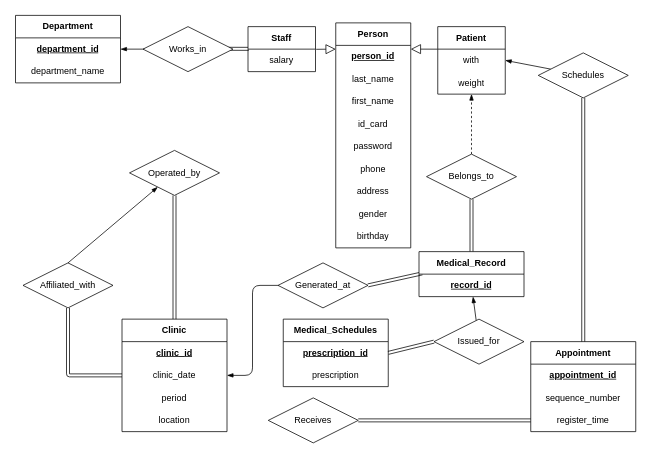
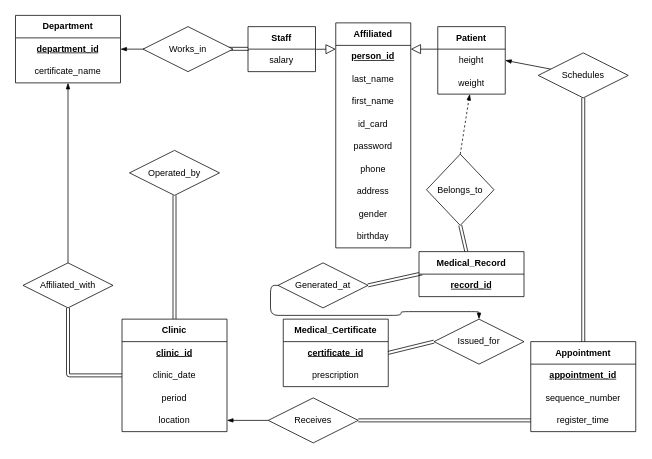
(373, 34) -> (373, 34)
(471, 60) -> (471, 60)
(68, 72) -> (68, 72)
(471, 177) -> (460, 190)
(110, 227) -> (68, 261)
(475, 313) -> none
(252, 329) -> (366, 315)
(336, 330) -> (336, 330)
(336, 353) -> (336, 353)
none -> (251, 420)
